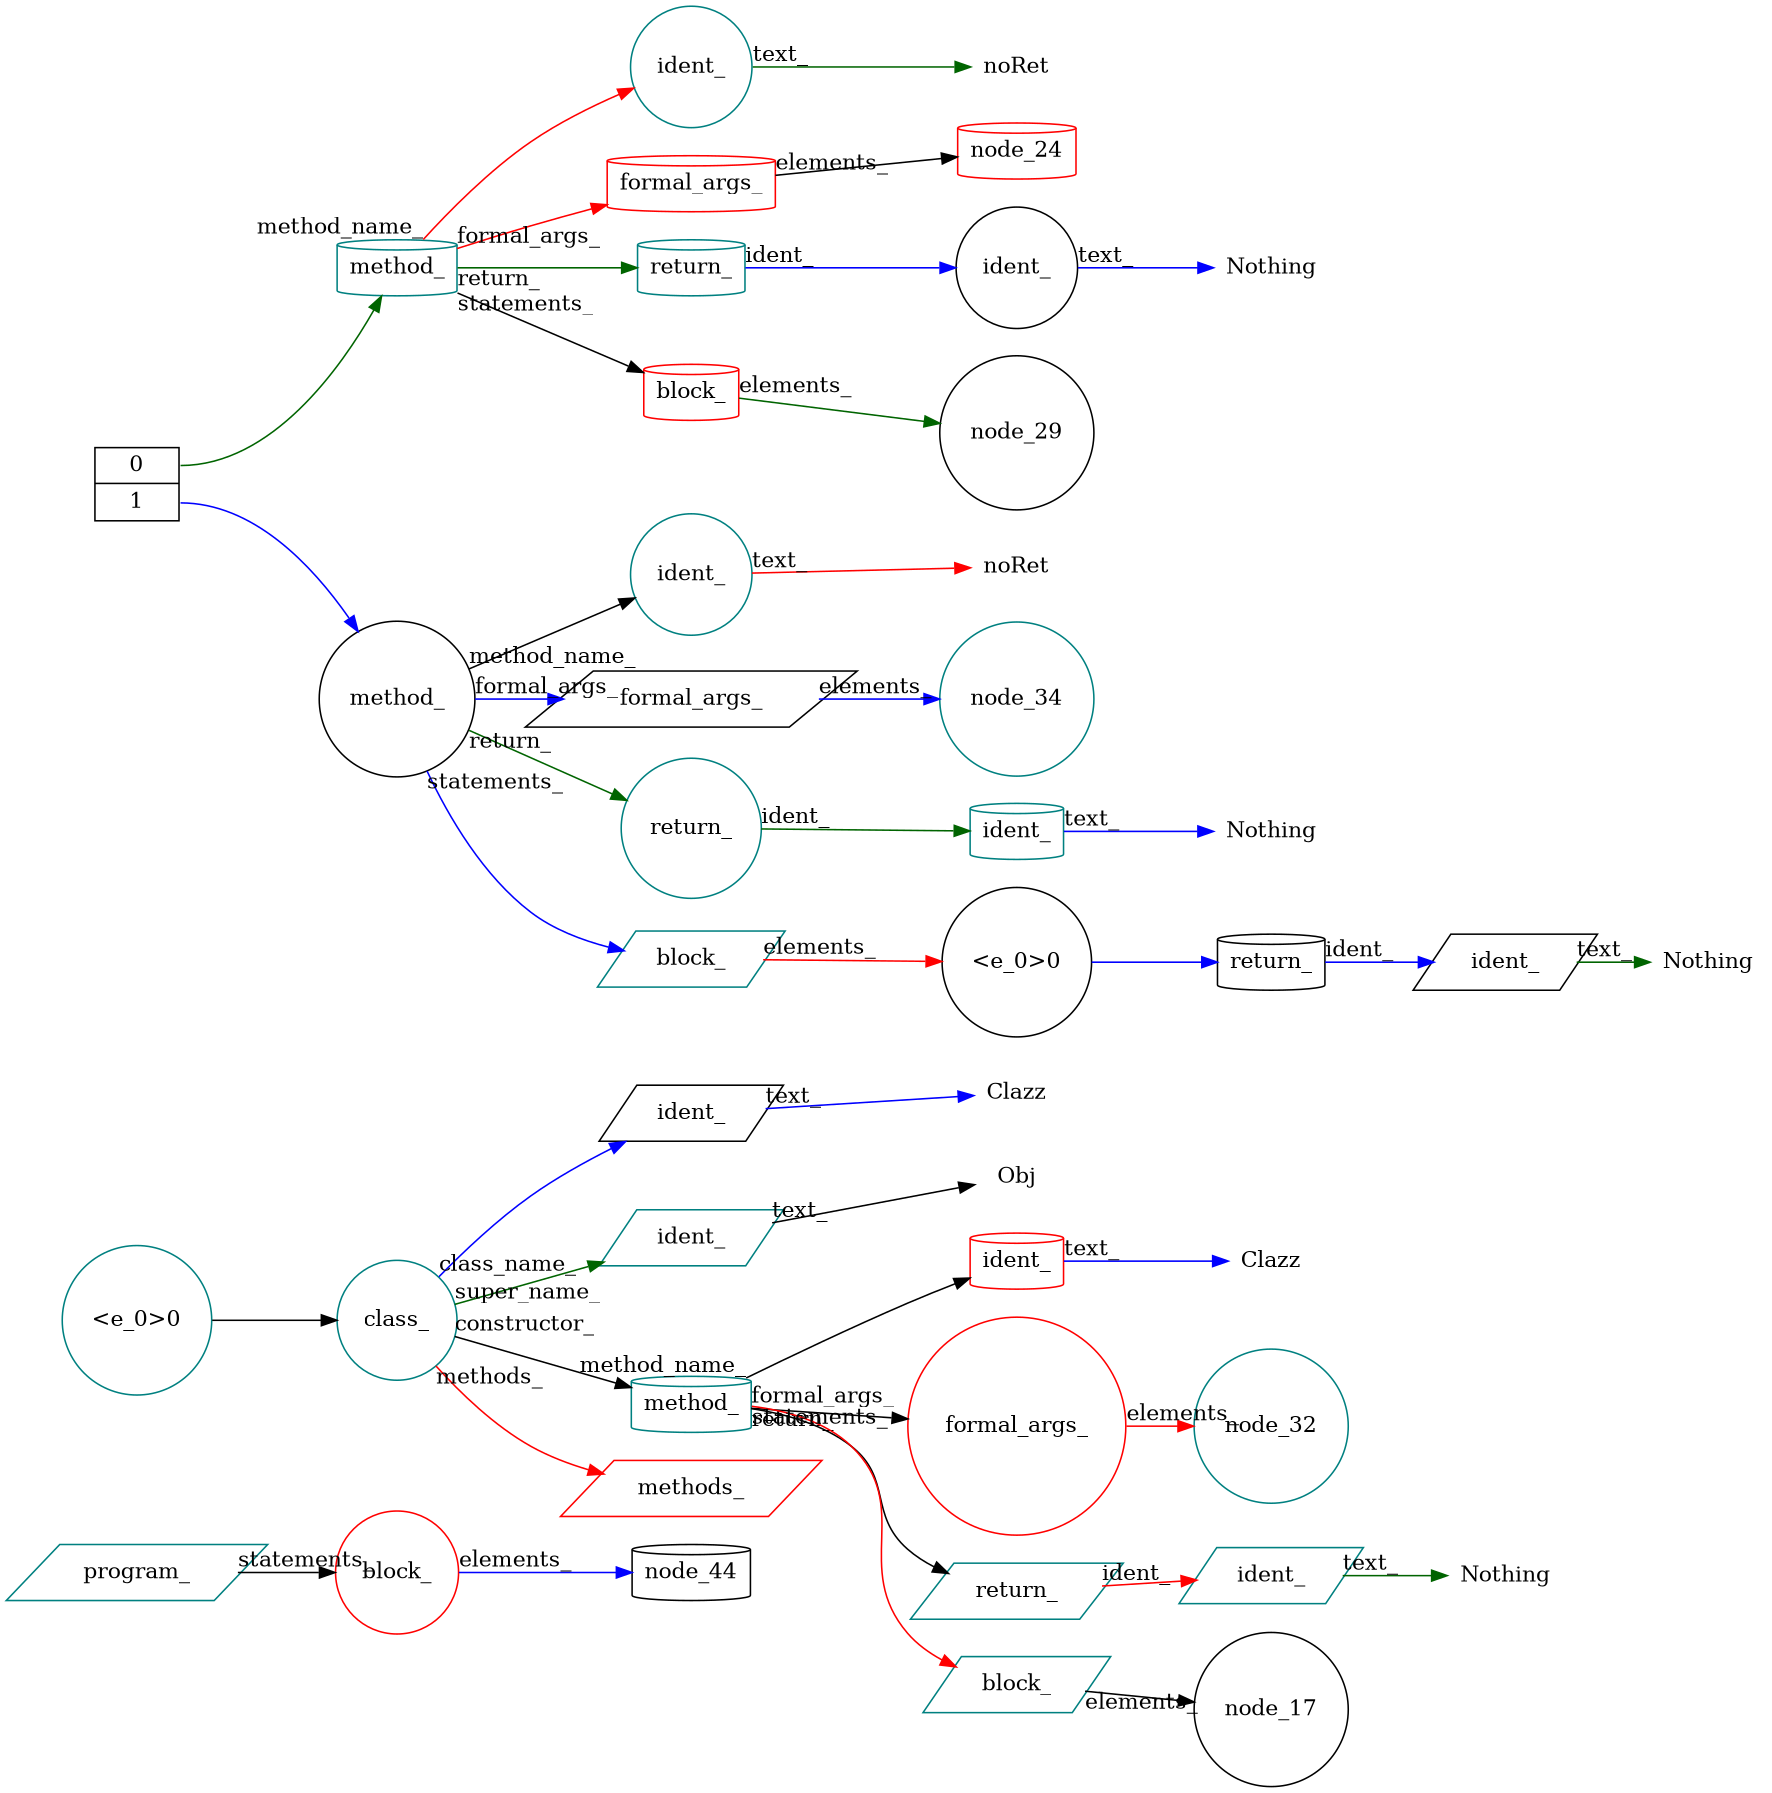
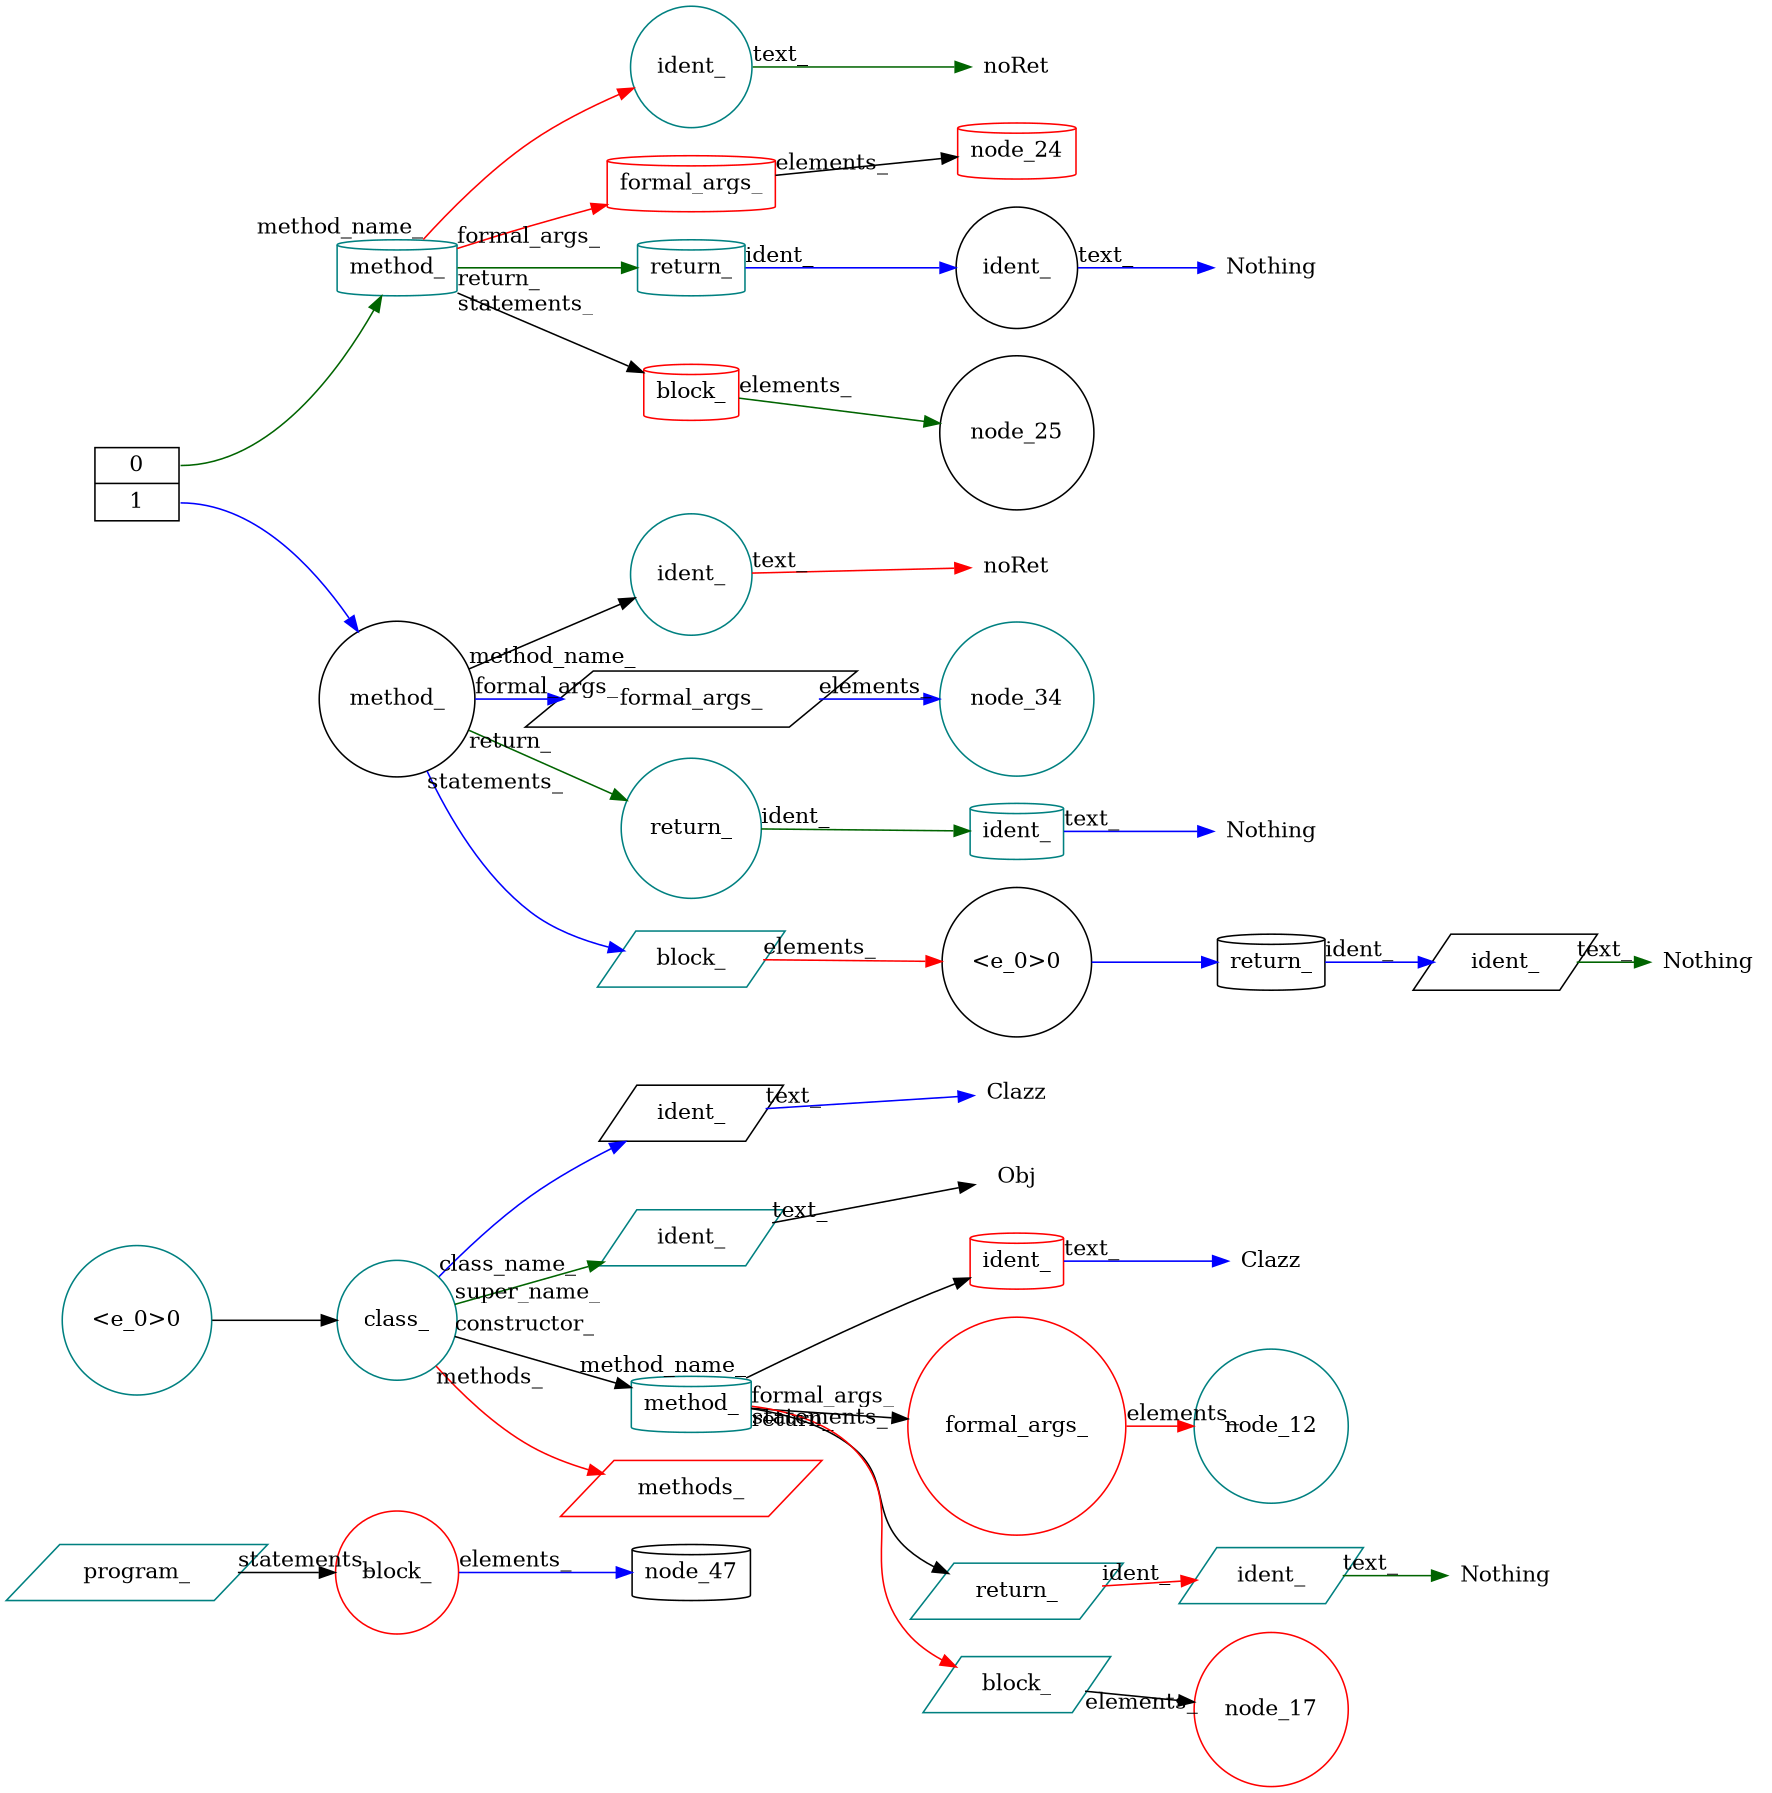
(1017, 433) -> (1017, 433)
(1271, 1426) -> (1271, 1426)
(691, 1573) -> (691, 1573)
(1271, 1710) -> (1271, 1710)
